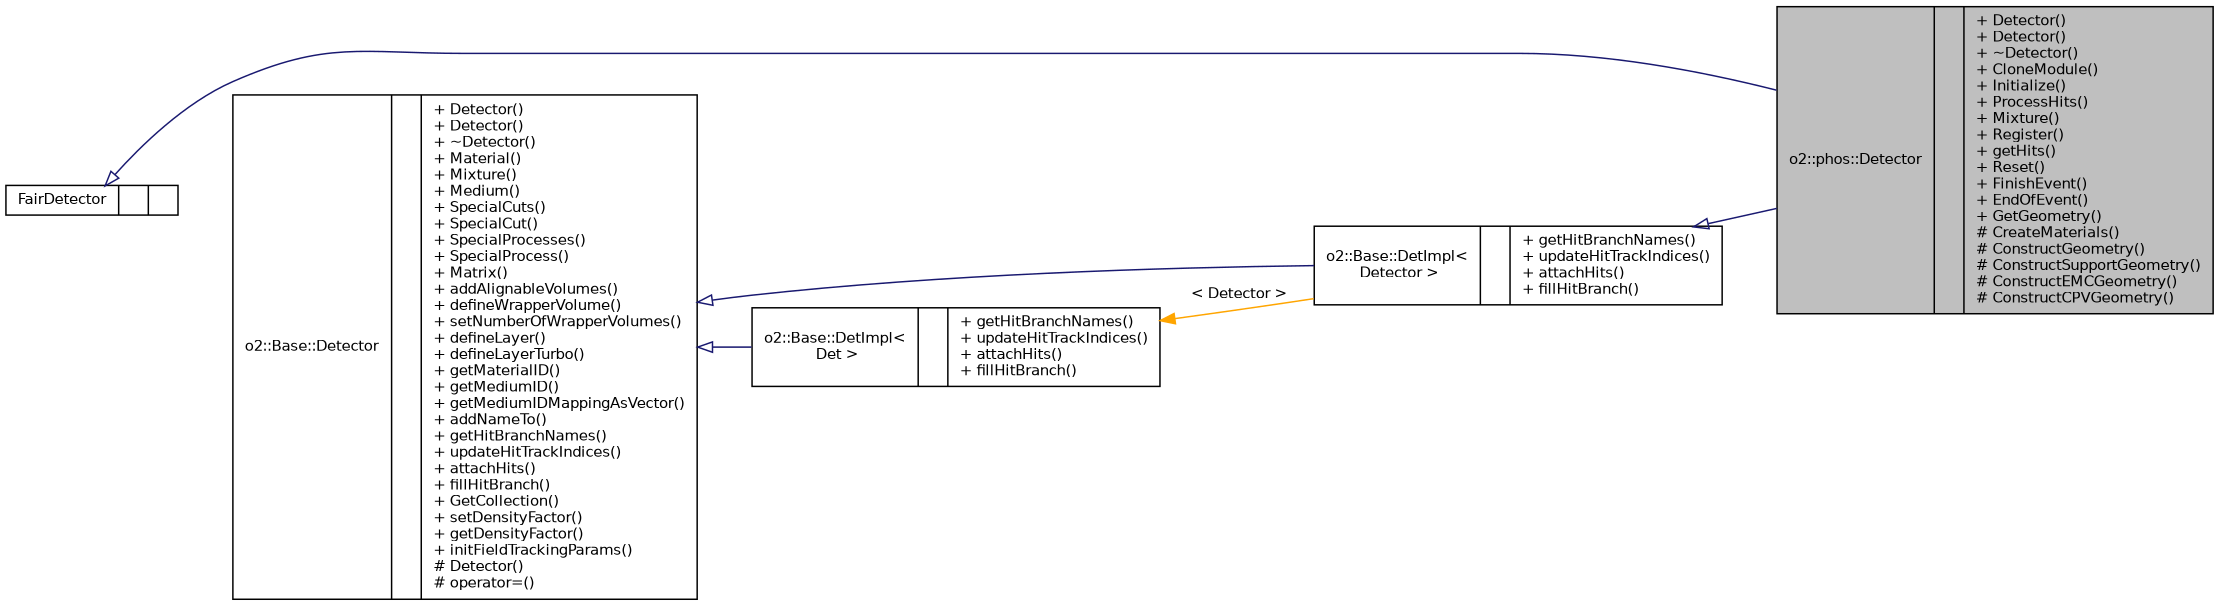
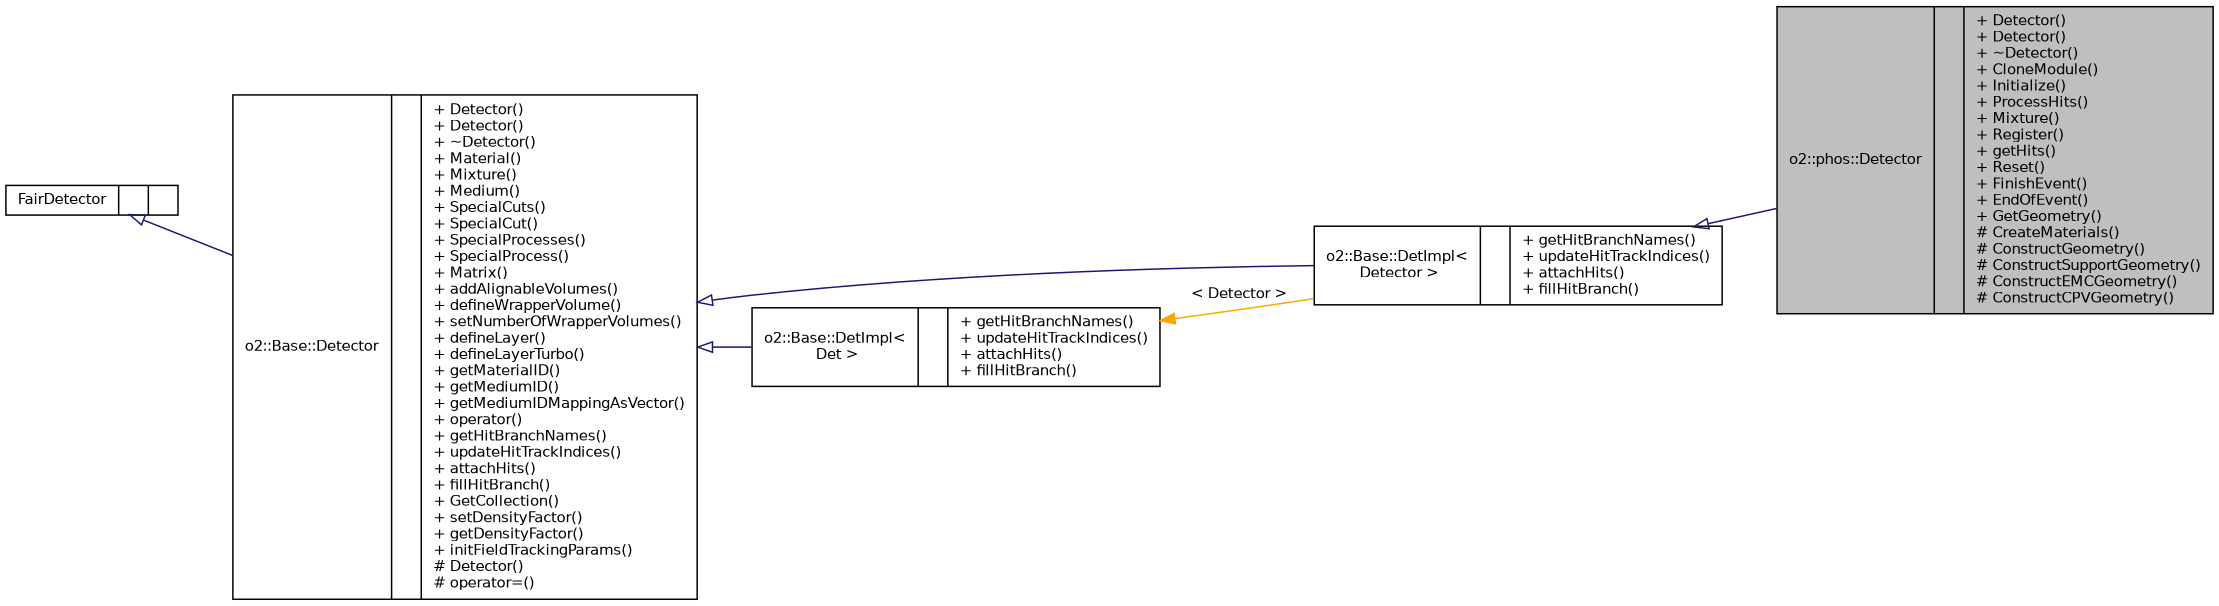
(928, 53) -> (188, 238)
(490, 420) -> (478, 420)
